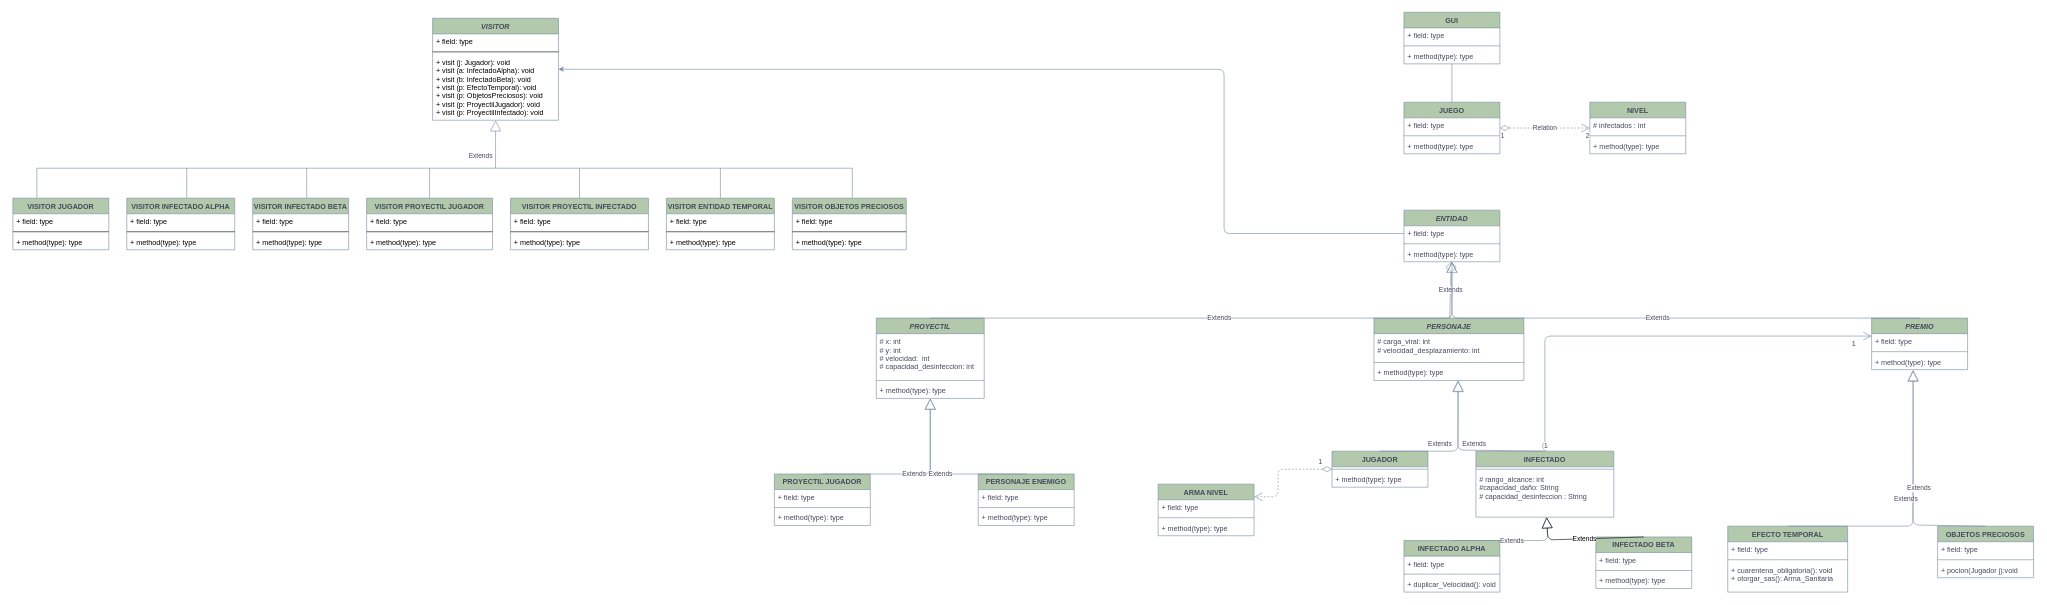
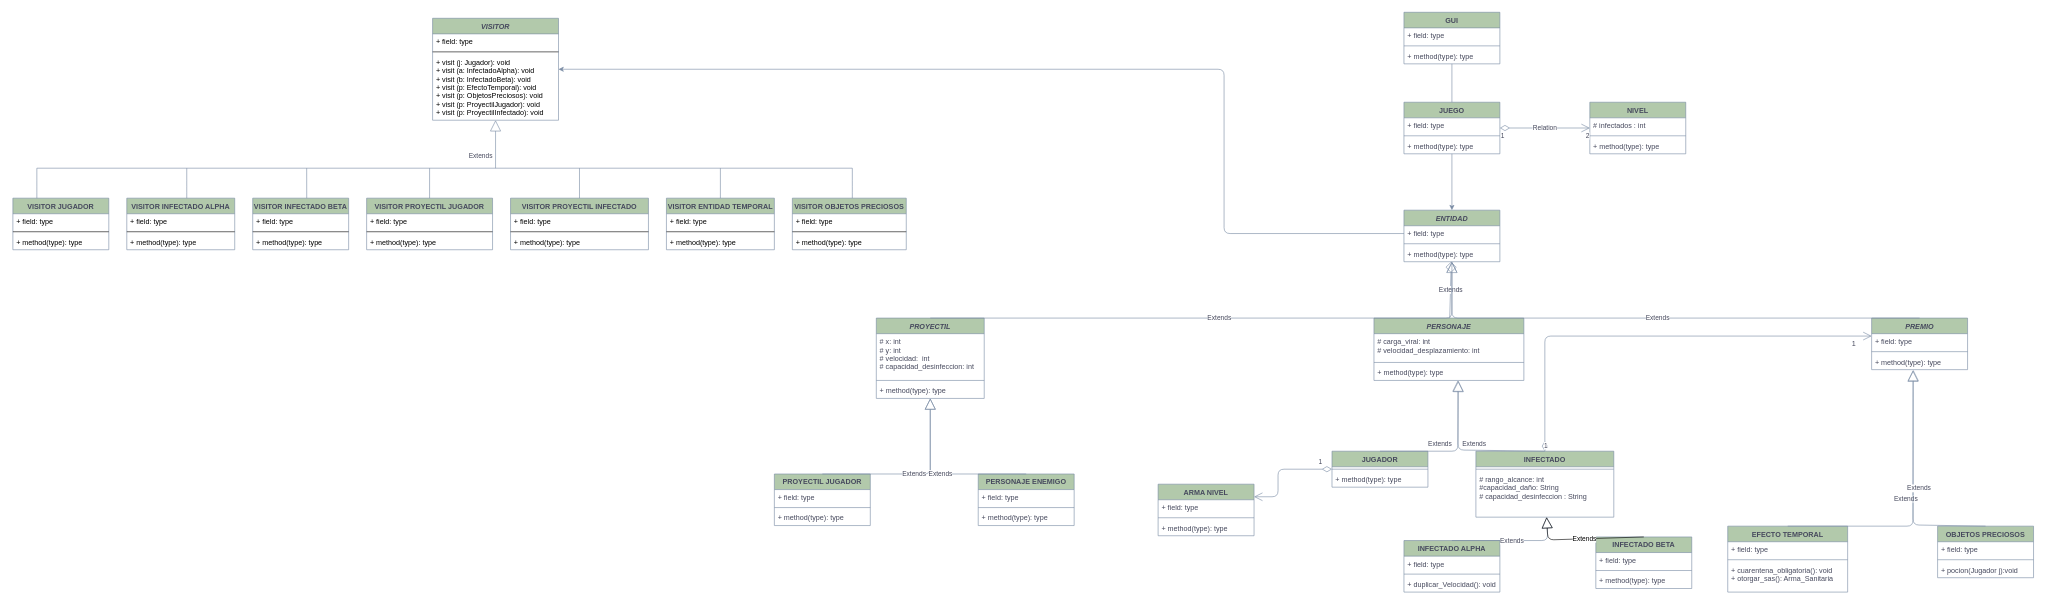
(1572, 128) -> (1572, 128)
none -> (1452, 204)
(1279, 472) -> (1279, 472)
